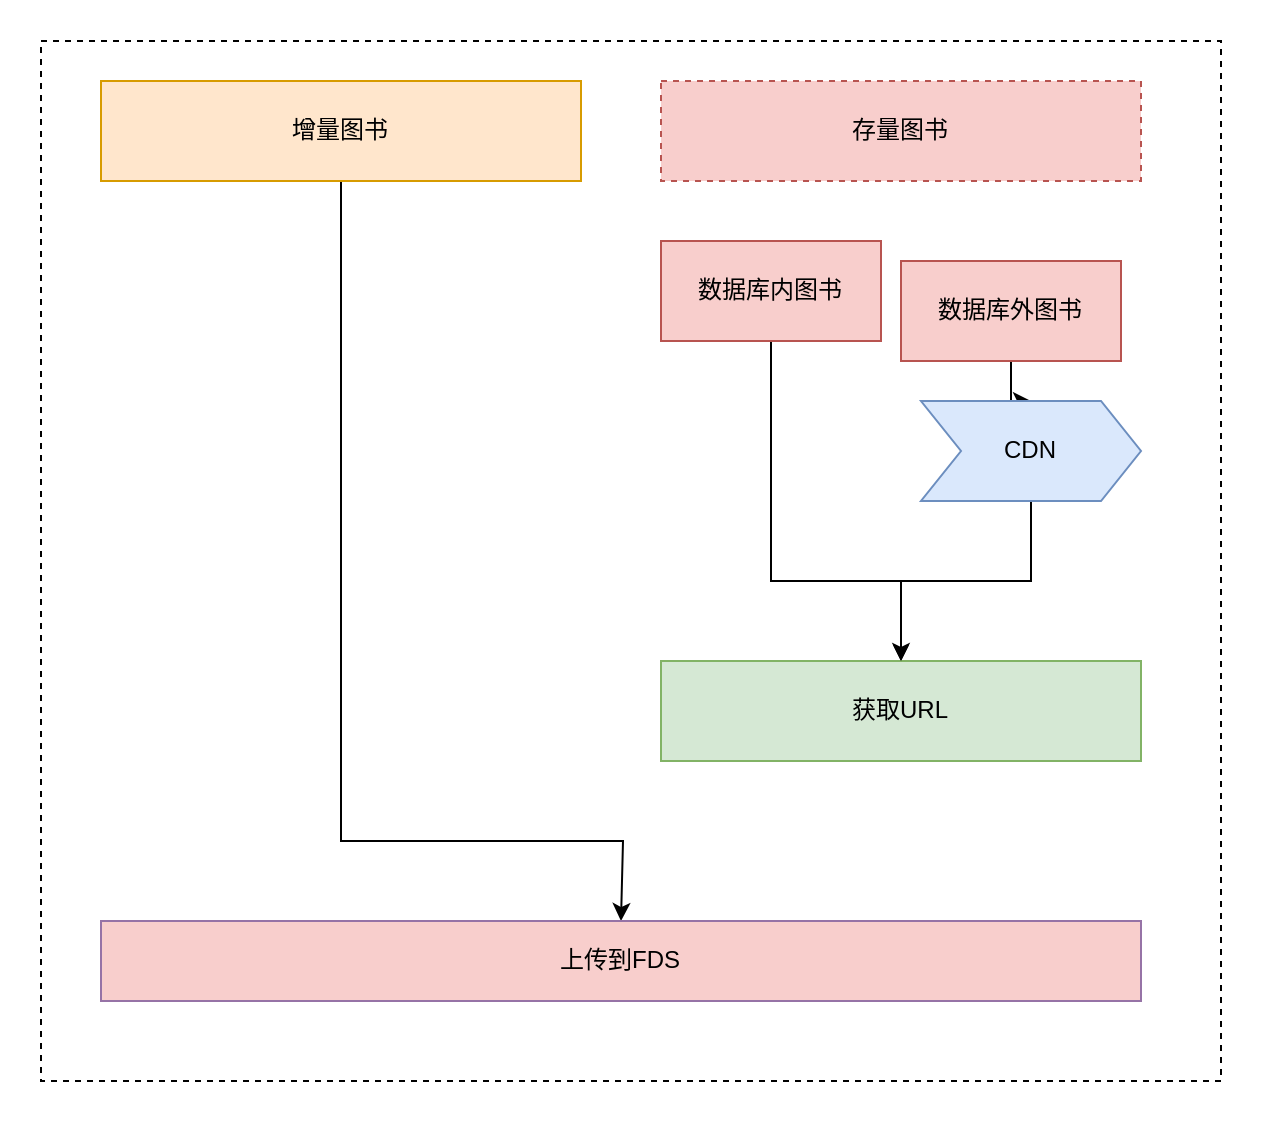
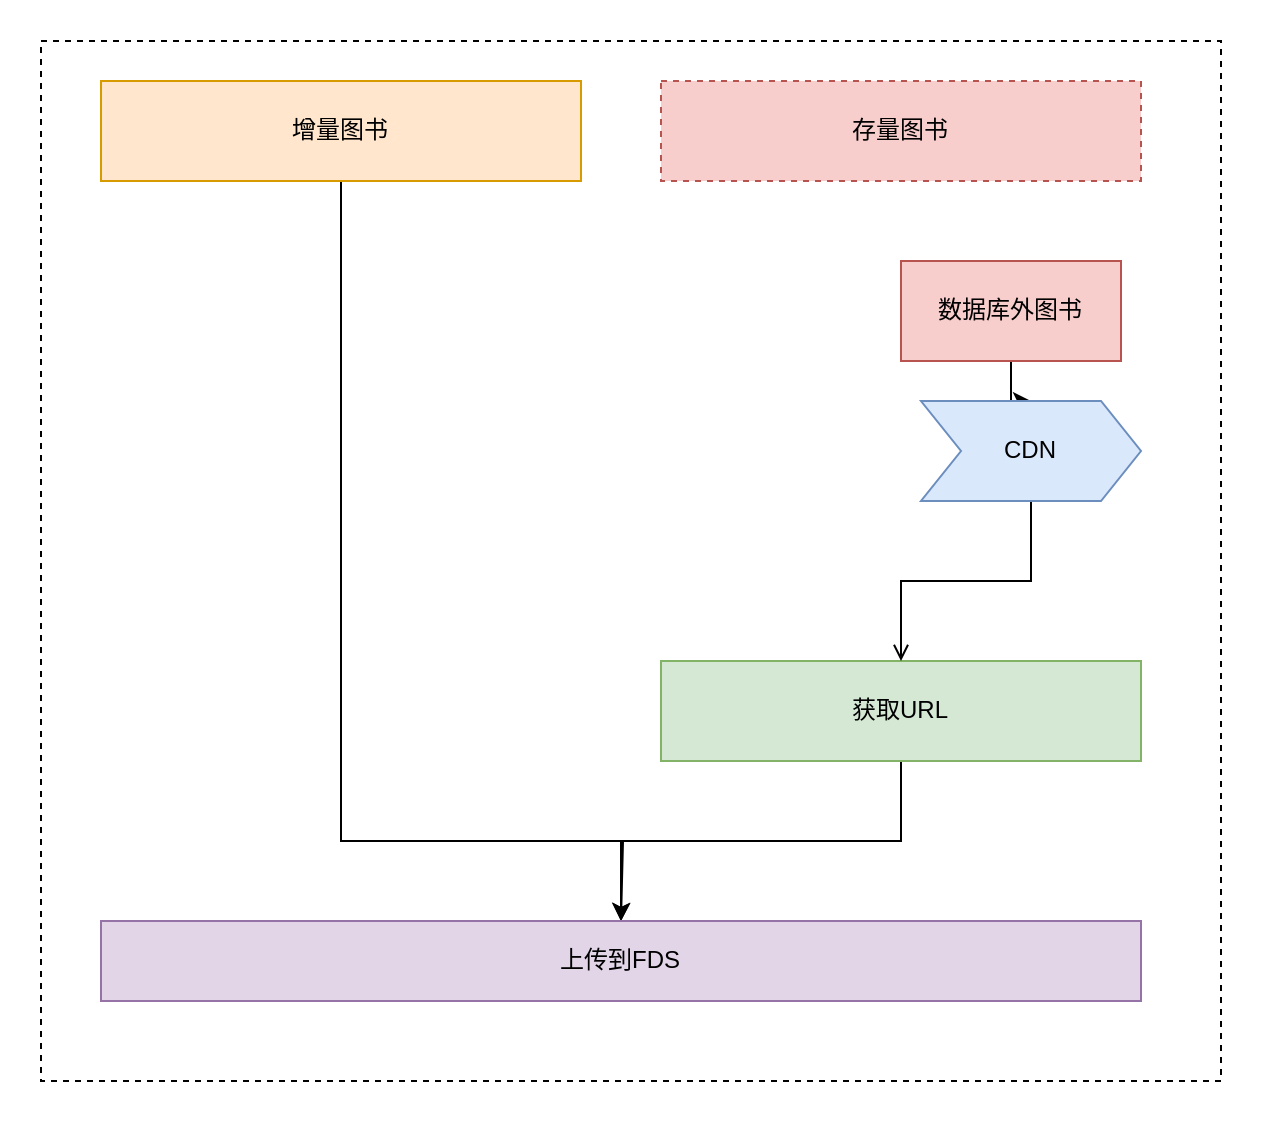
(771, 291) -> none
(771, 524) -> none
none -> (804, 841)
(621, 961) -> (621, 961)
